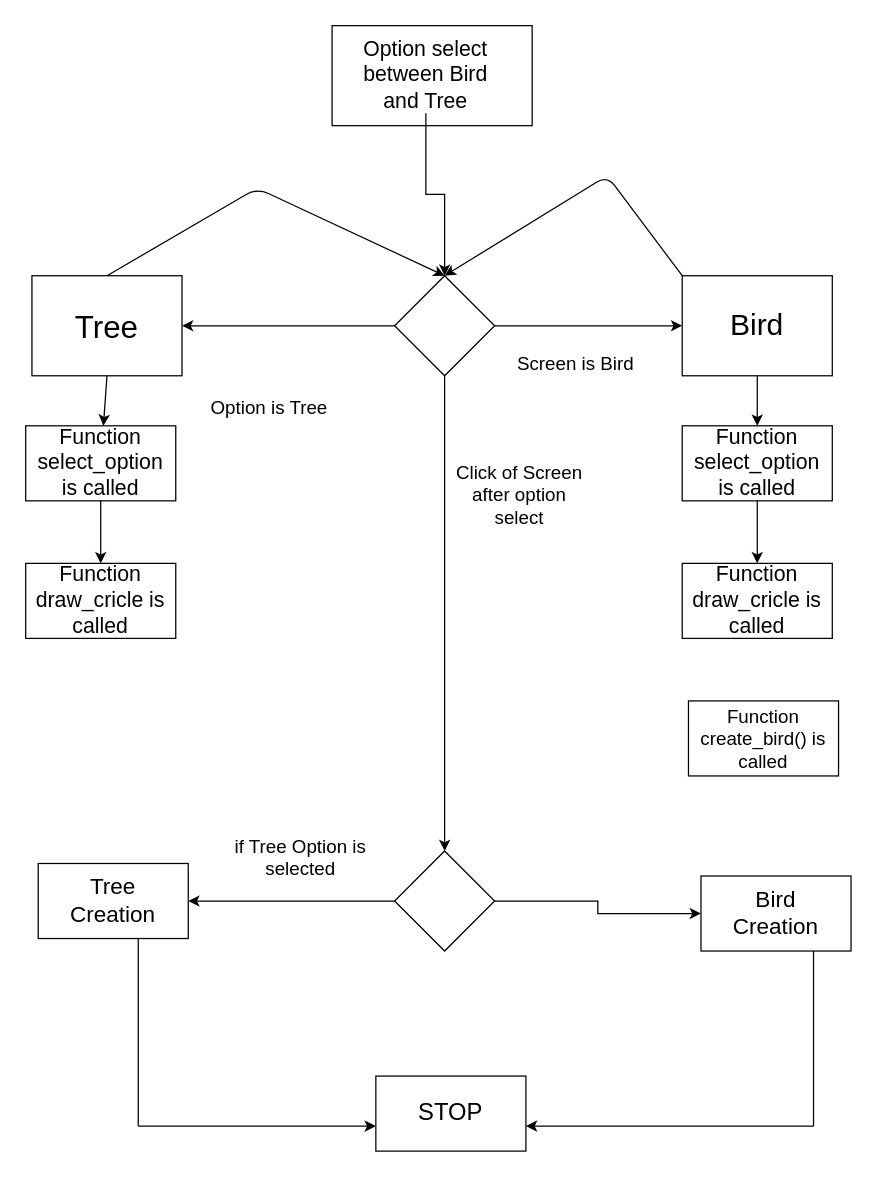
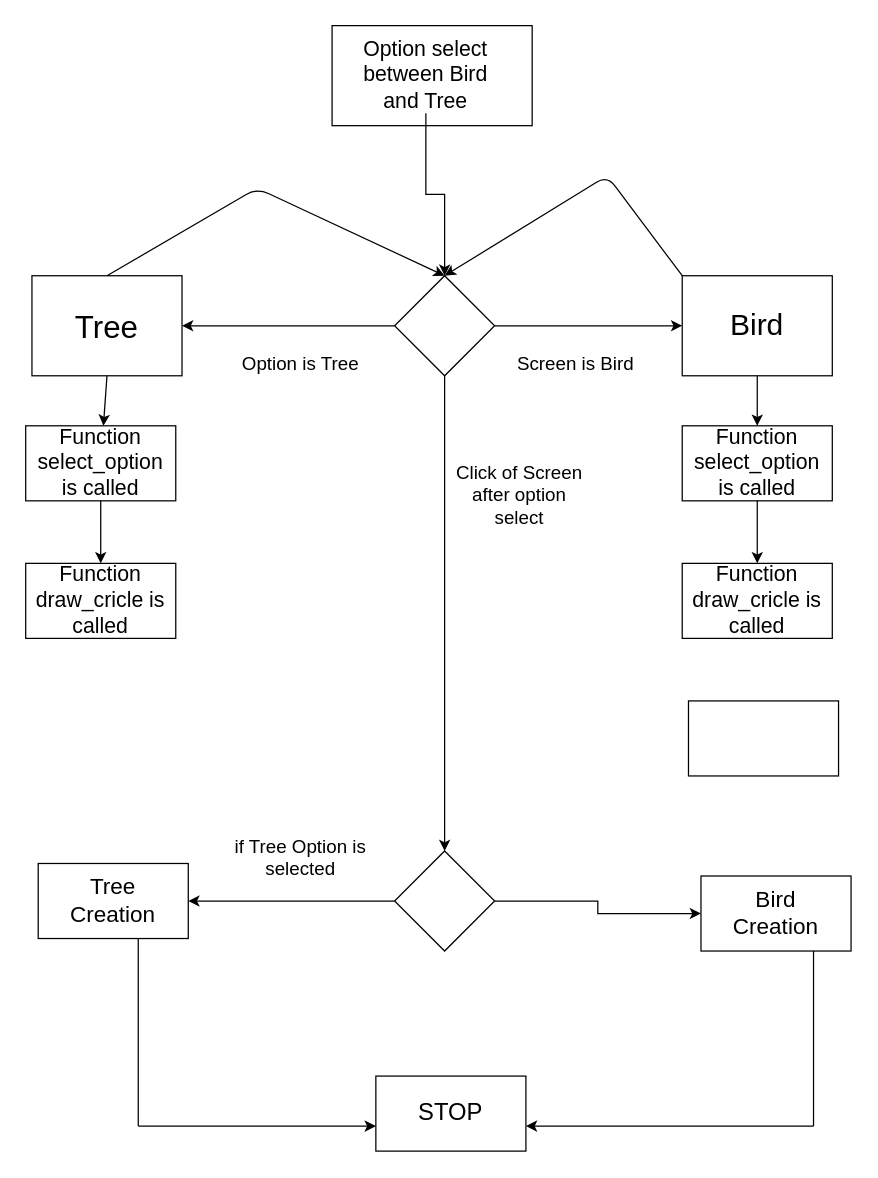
(269, 407) -> (301, 363)
(763, 738) -> none
